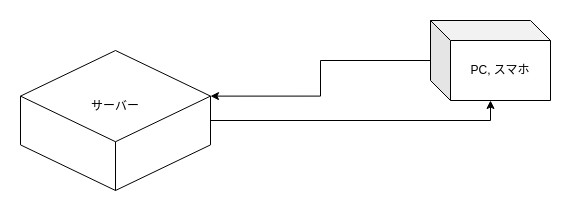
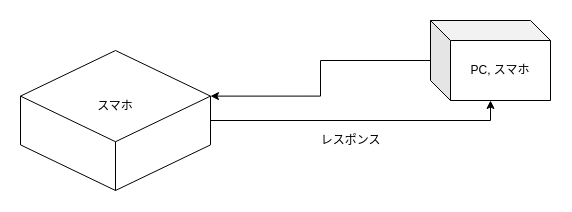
(116, 121) -> (116, 121)
none -> (351, 141)
